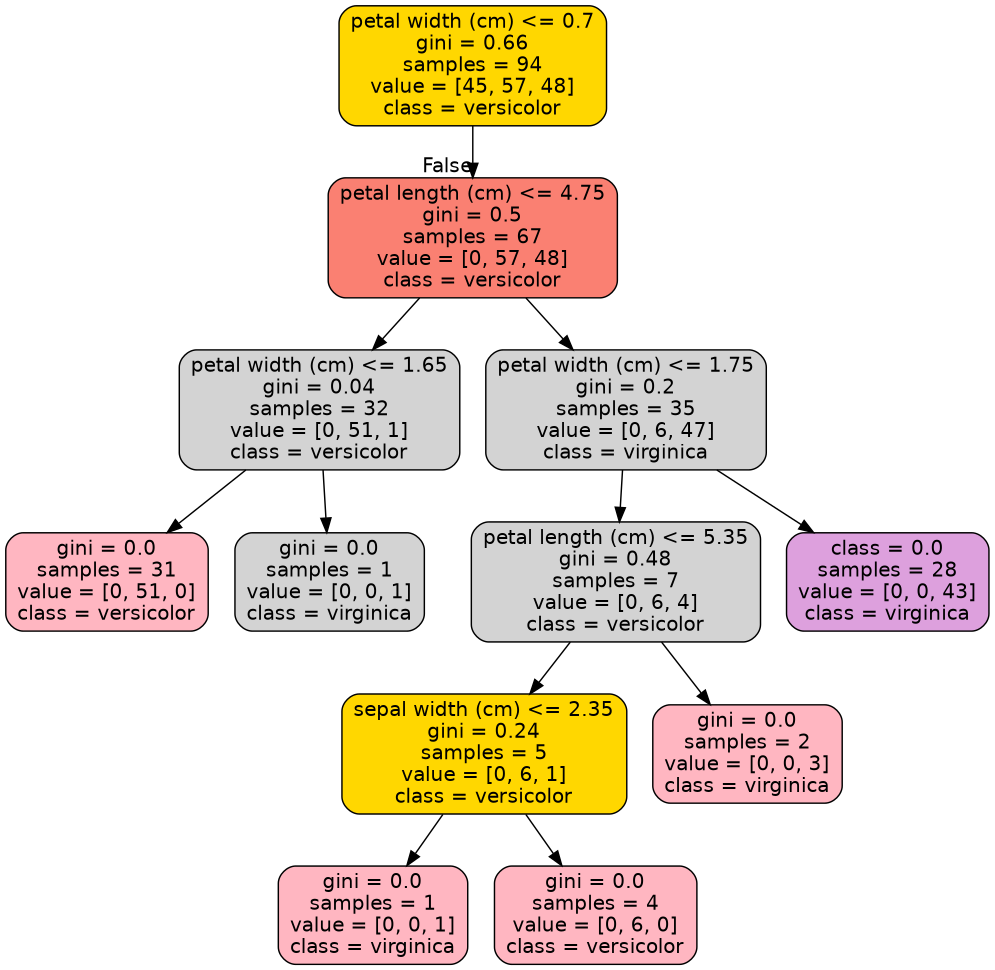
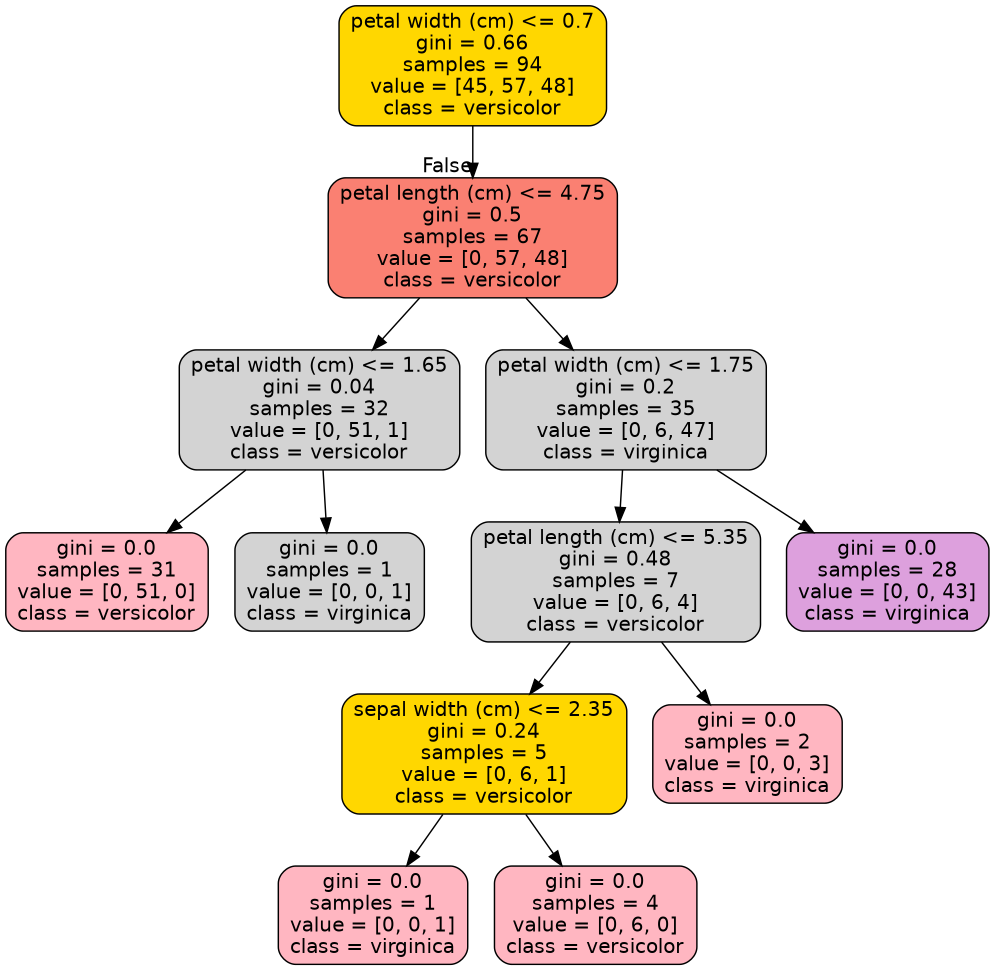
(888, 582) -> (888, 582)
